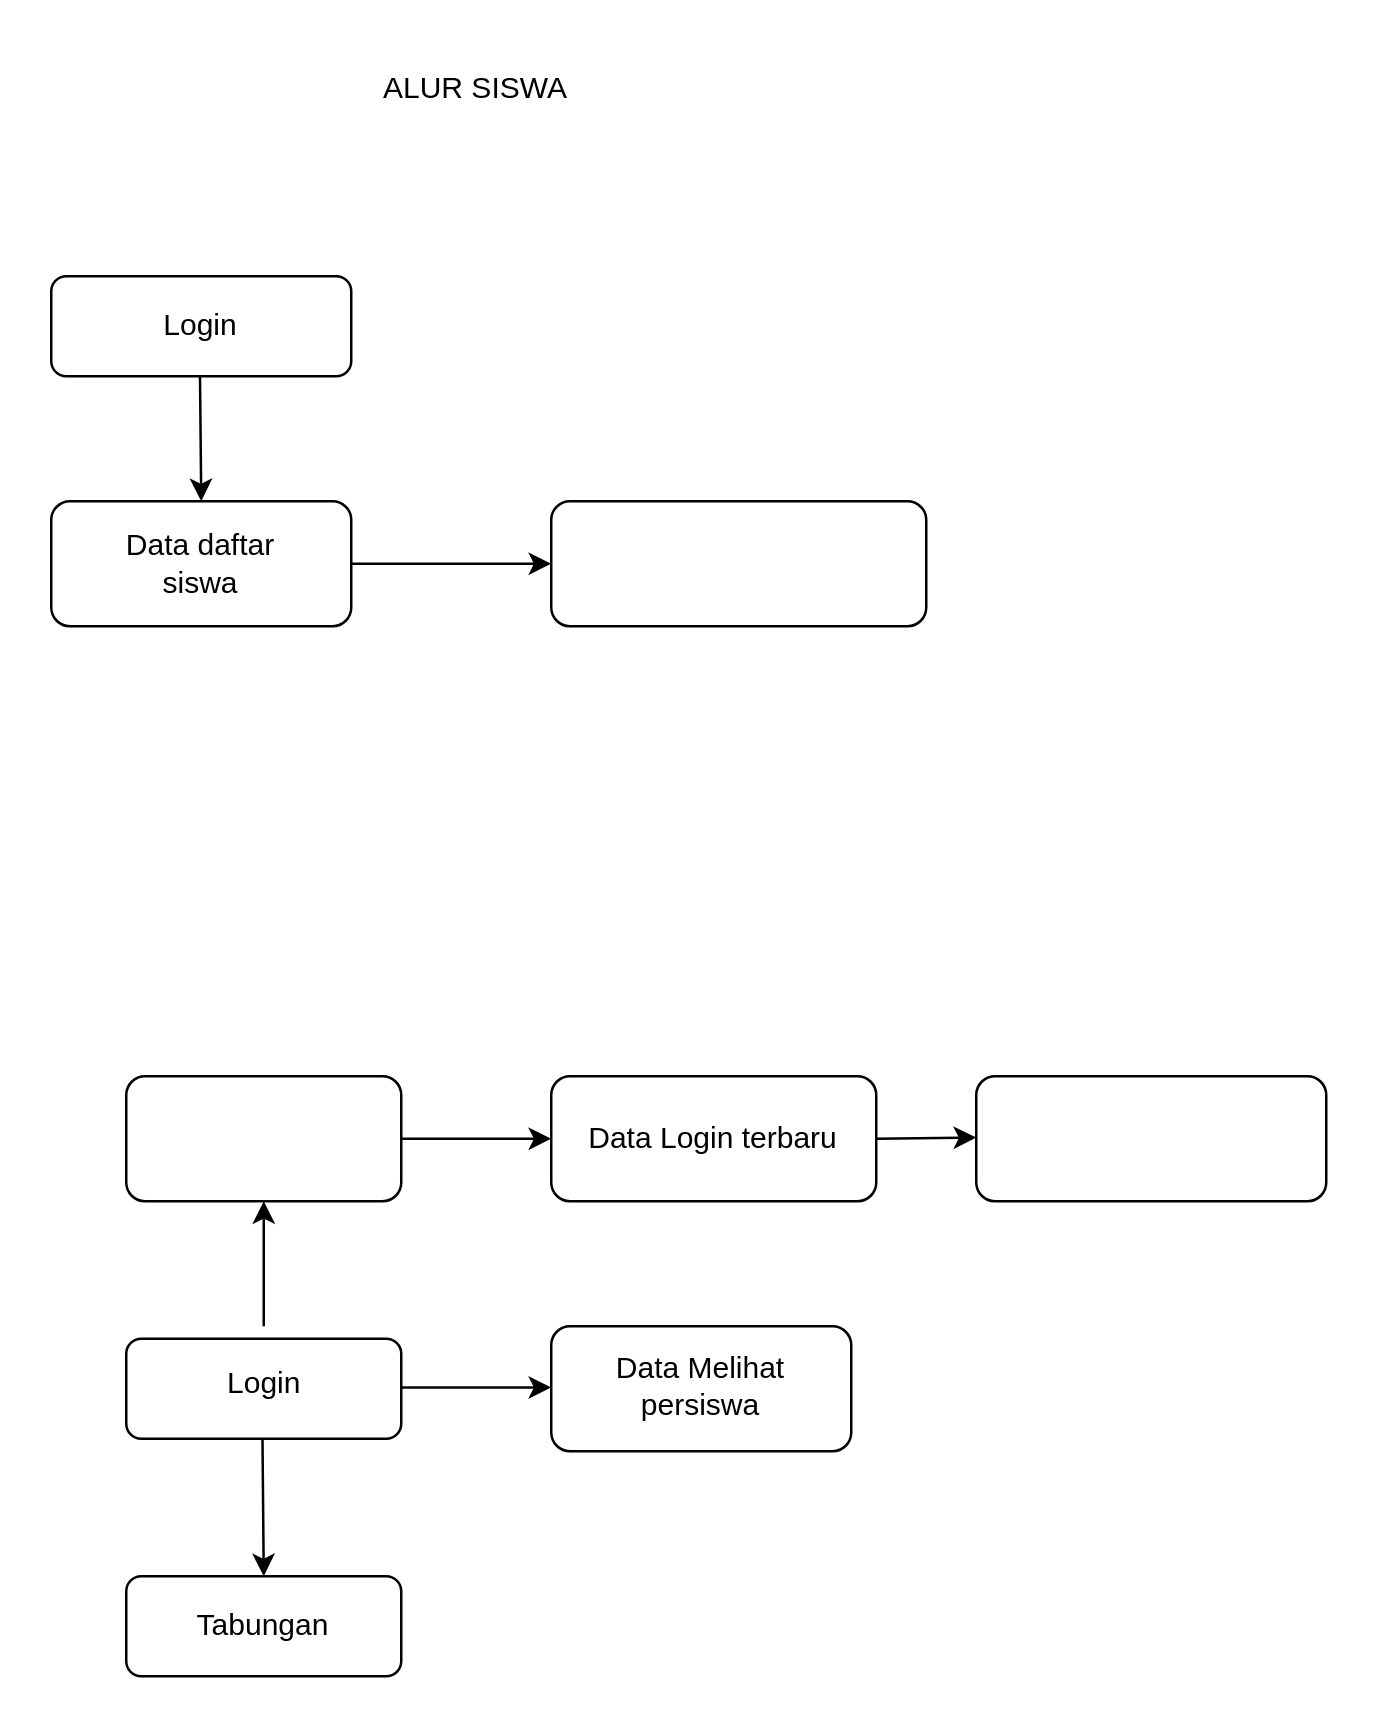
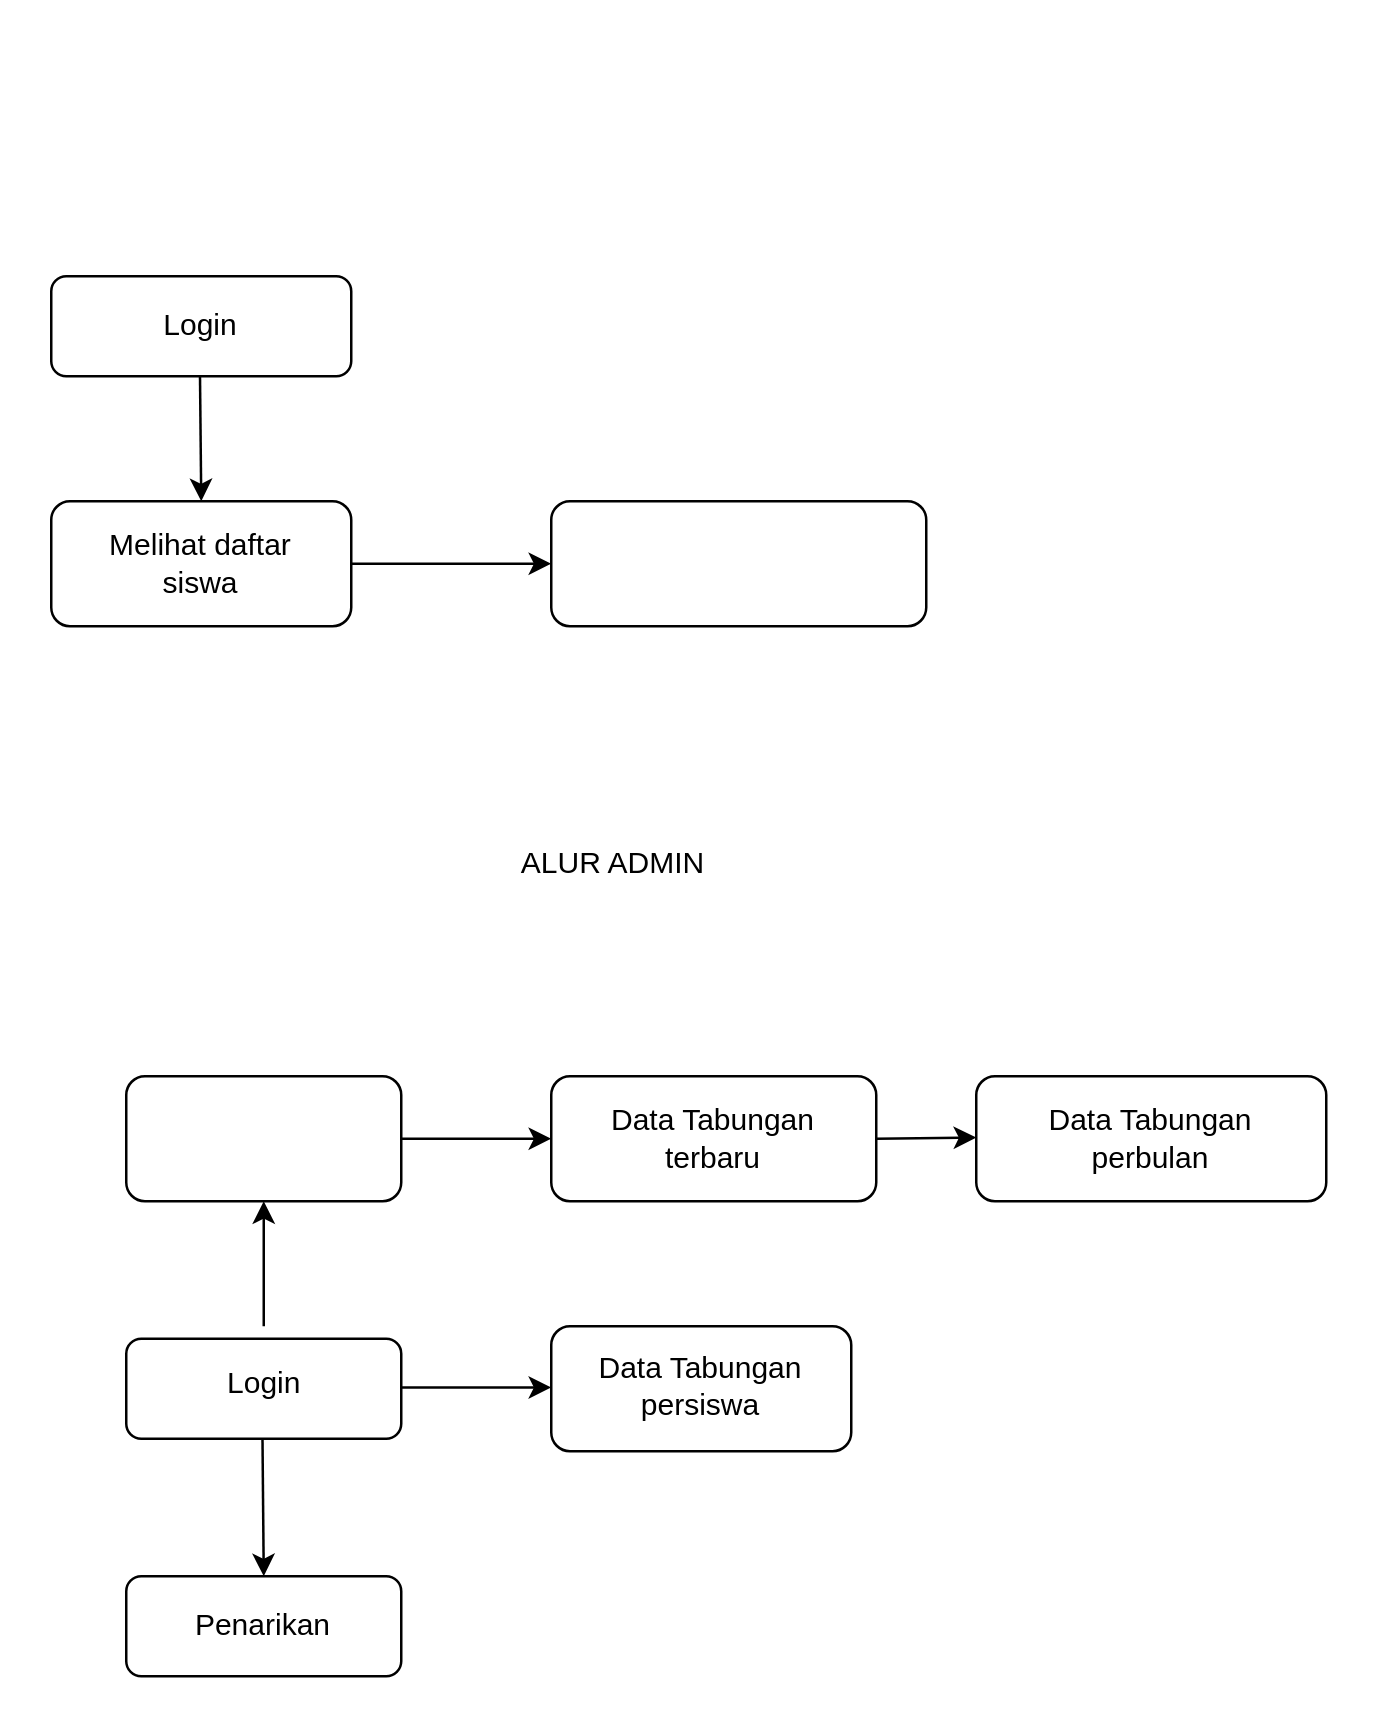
(476, 89) -> none
(201, 564) -> (201, 564)
none -> (614, 864)
(714, 1139) -> (714, 1139)
none -> (1151, 1139)
(701, 1386) -> (701, 1386)
(264, 1626) -> (264, 1626)
